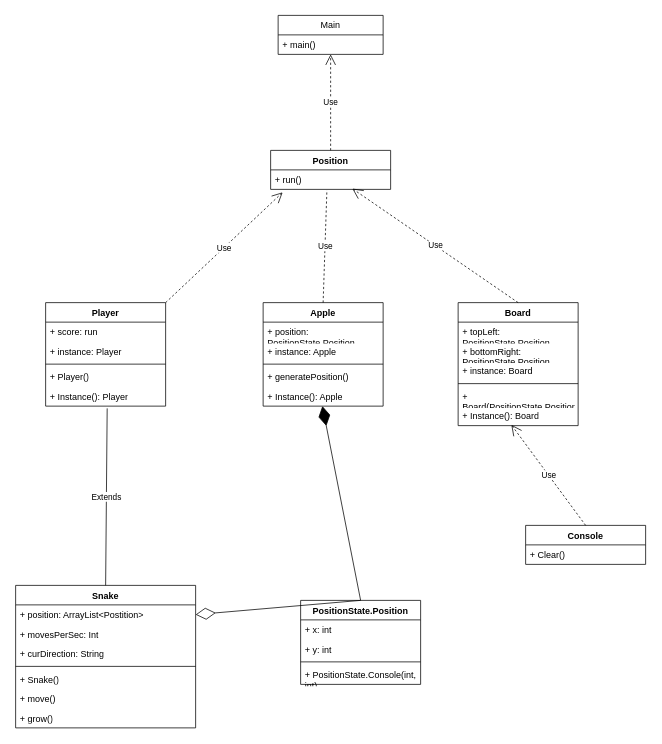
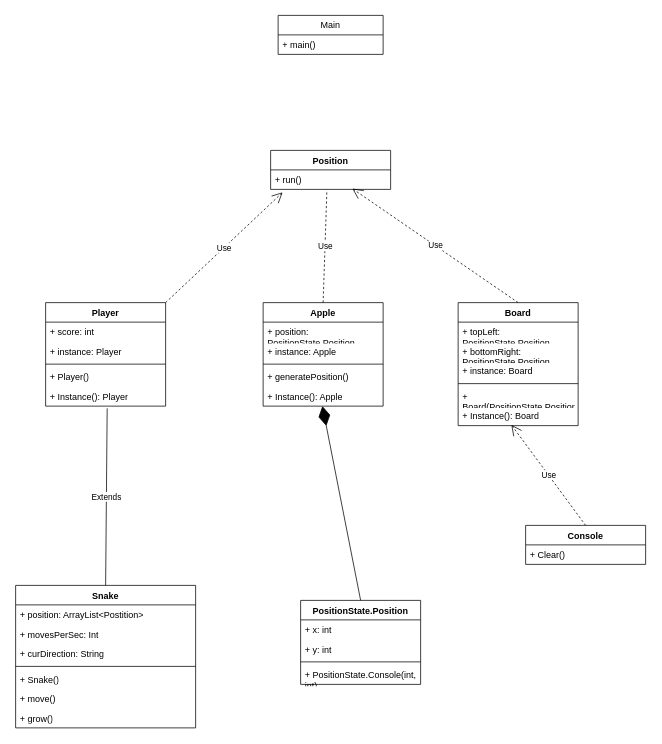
(330, 103) -> none
(77, 333) -> (75, 333)
(285, 607) -> none
